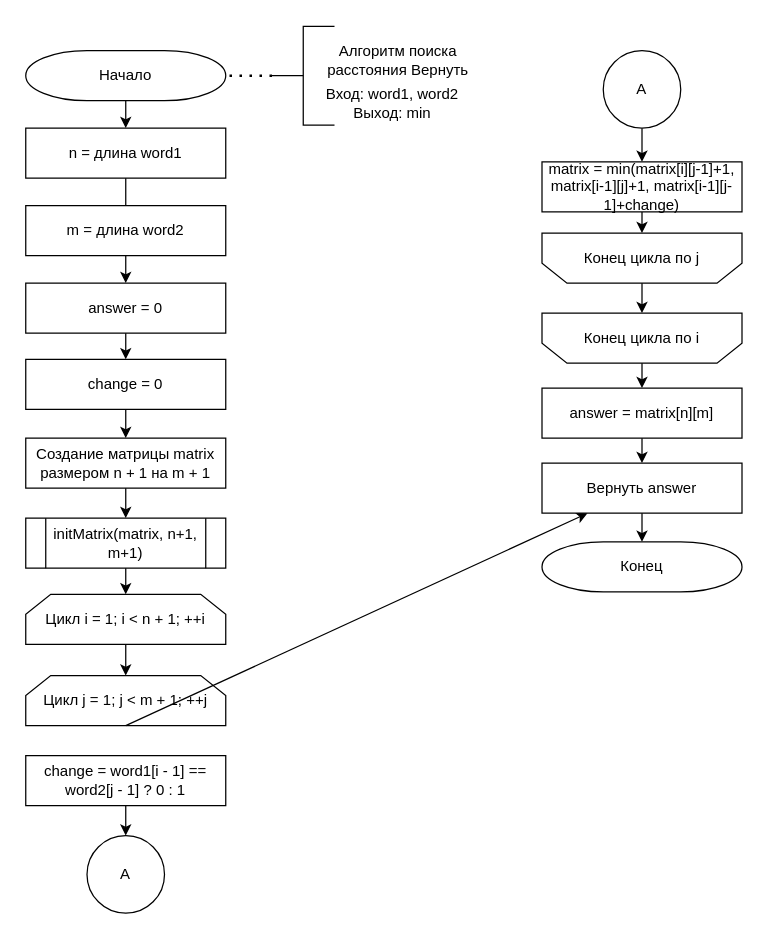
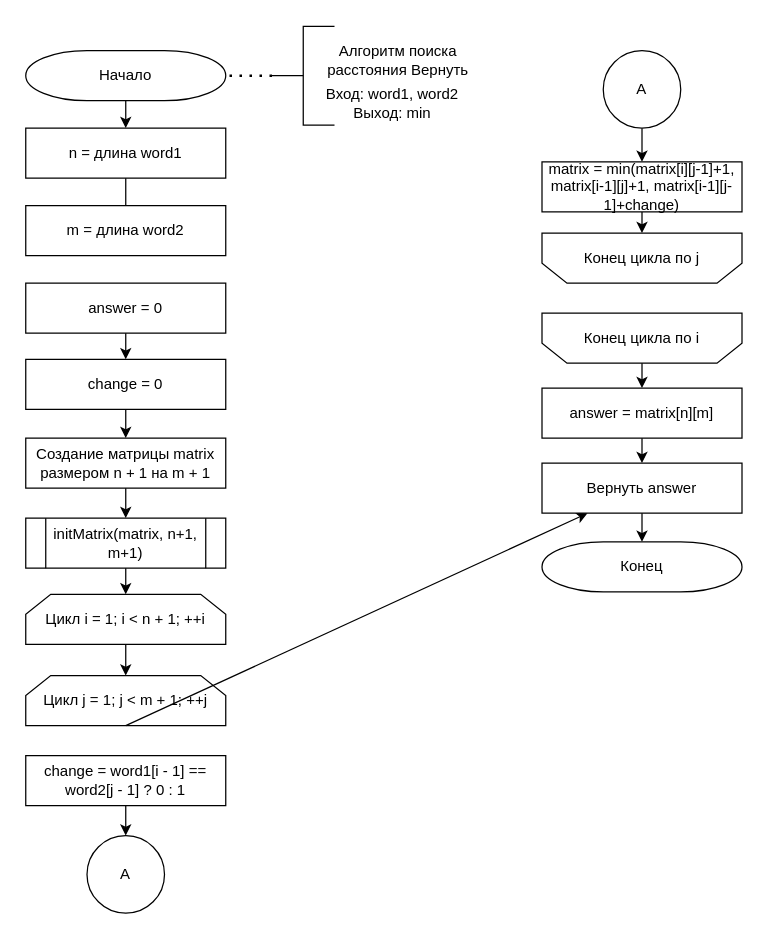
(126, 265) -> none
(642, 294) -> none
